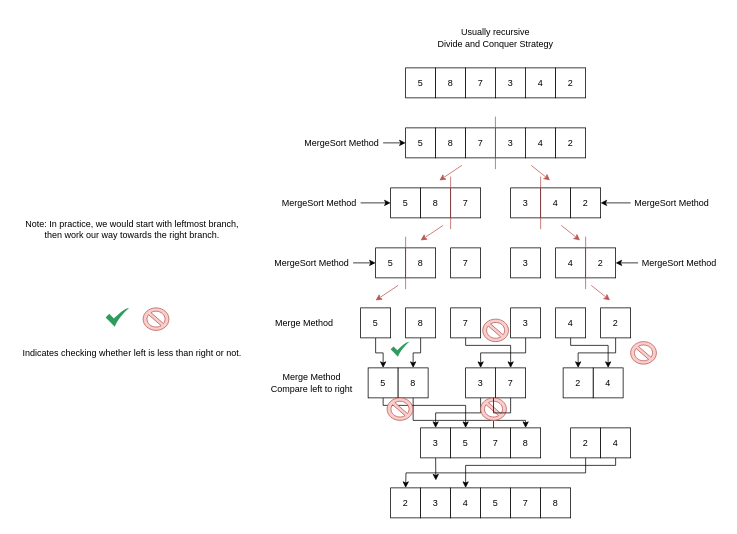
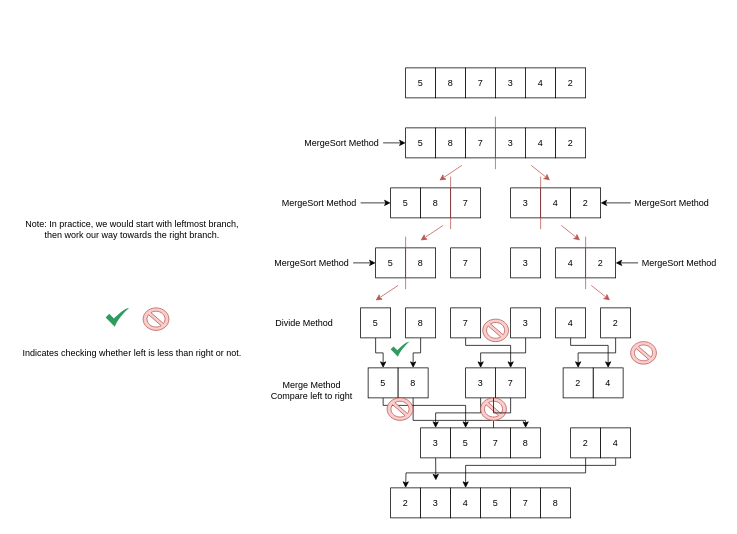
(495, 38) -> none
(304, 323) -> (304, 323)
(312, 383) -> (312, 390)
